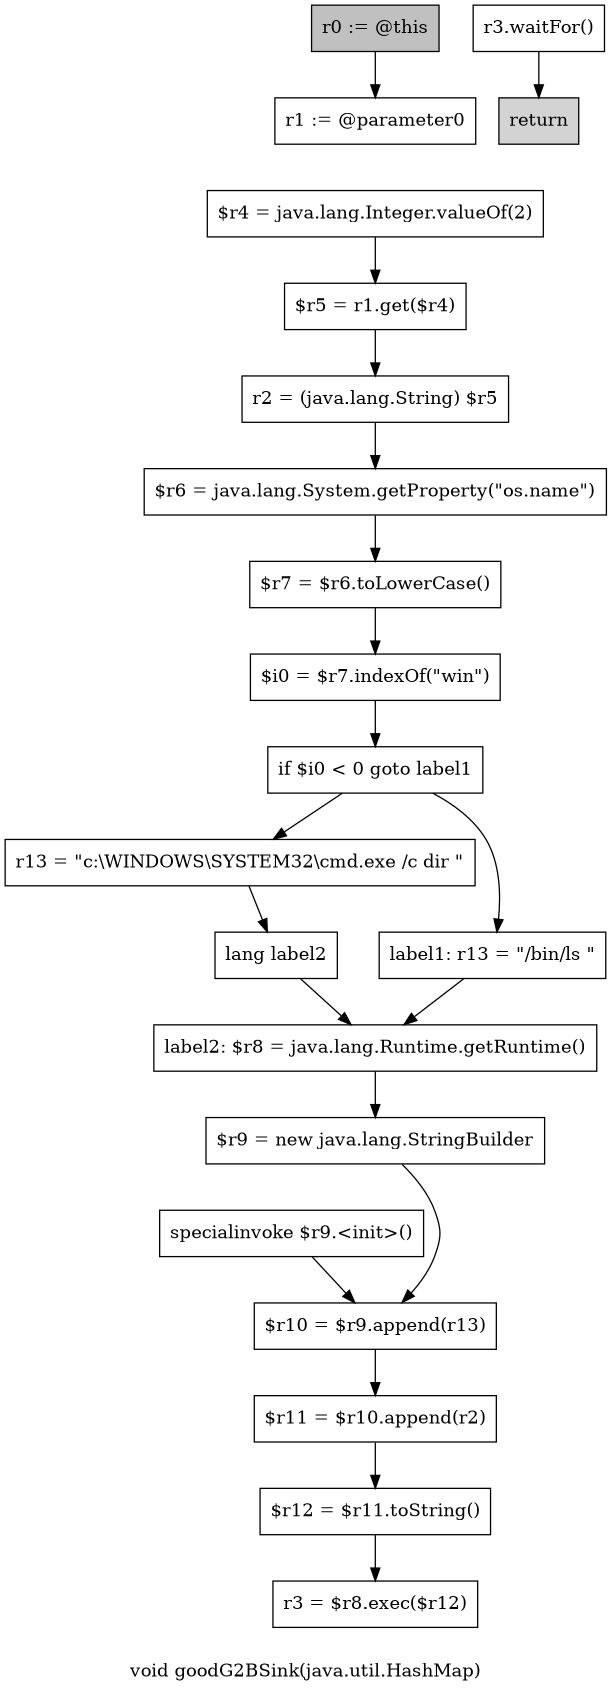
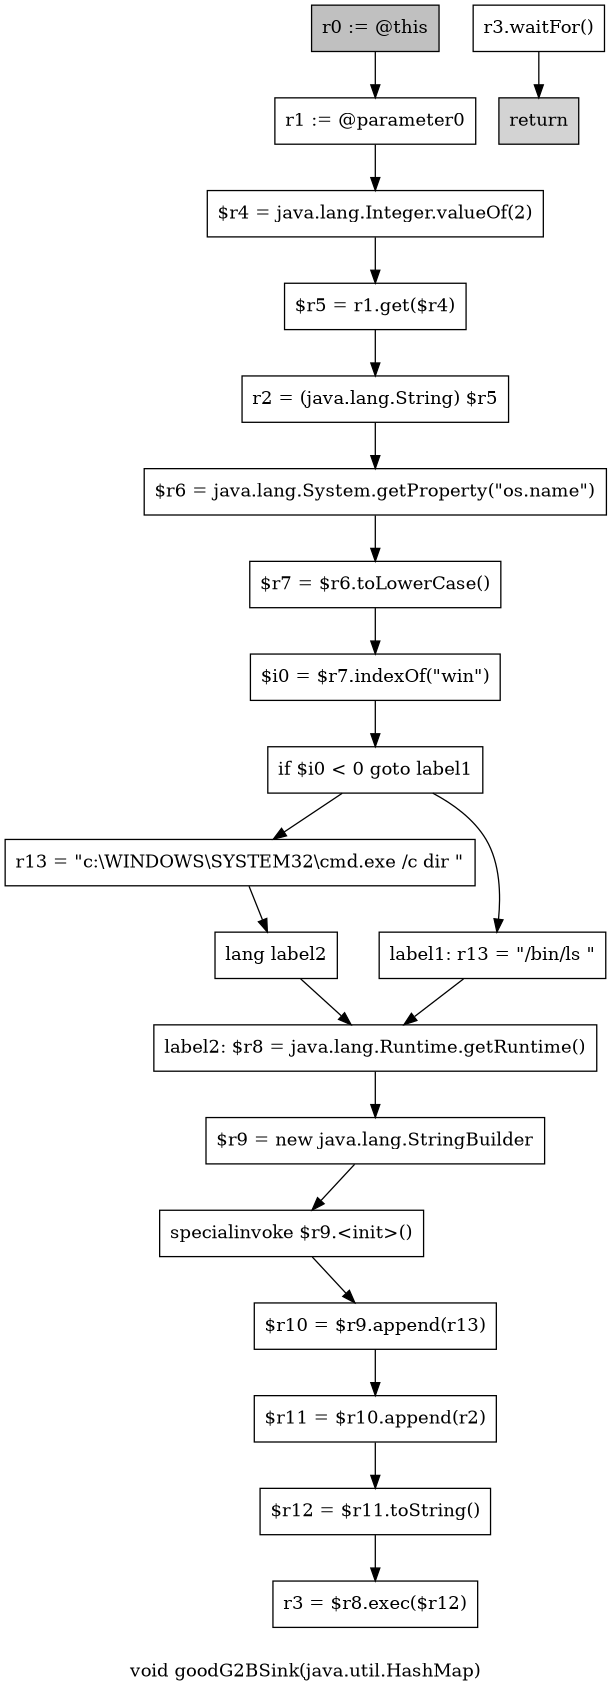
none -> (375, 161)
(439, 1227) -> (338, 1182)
